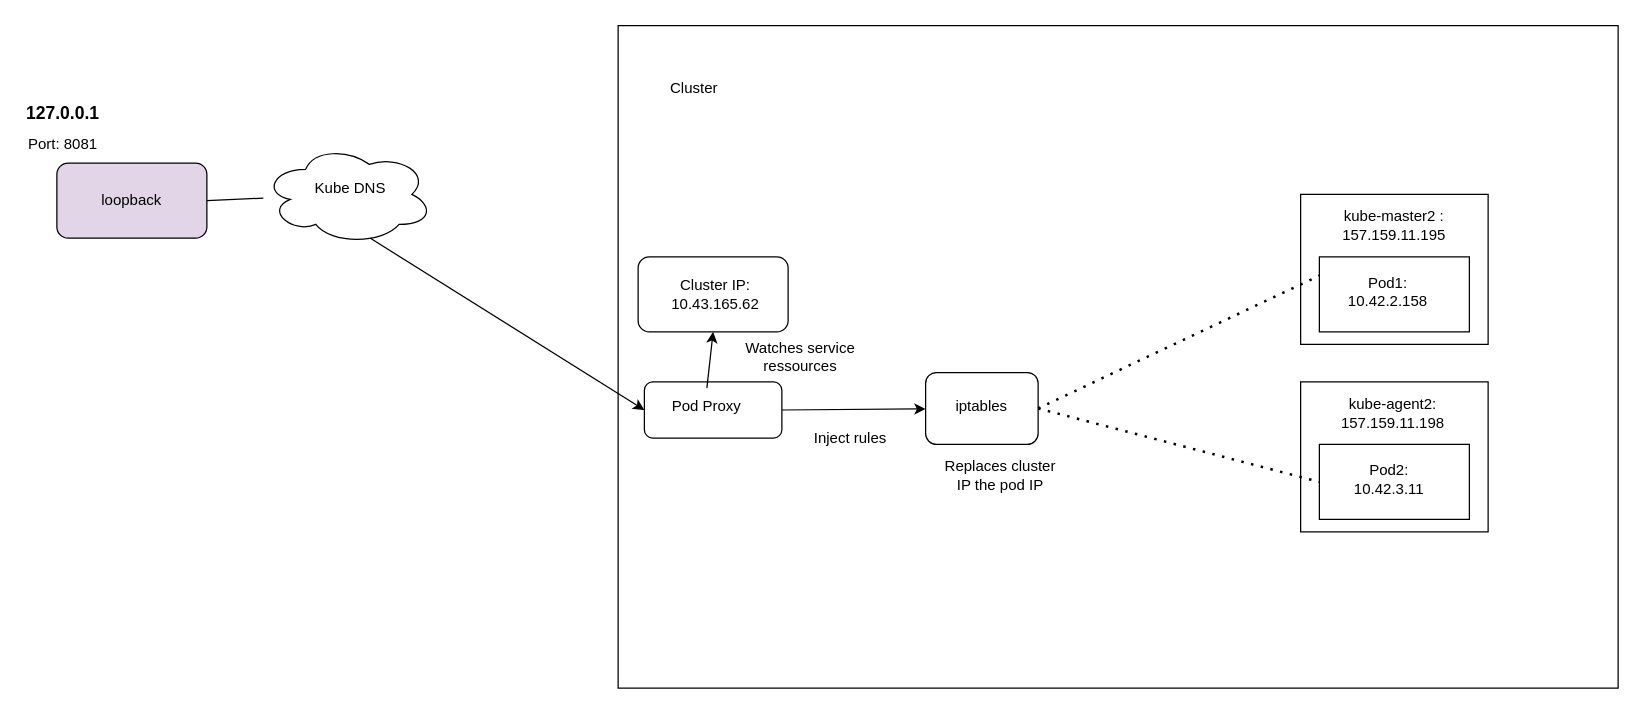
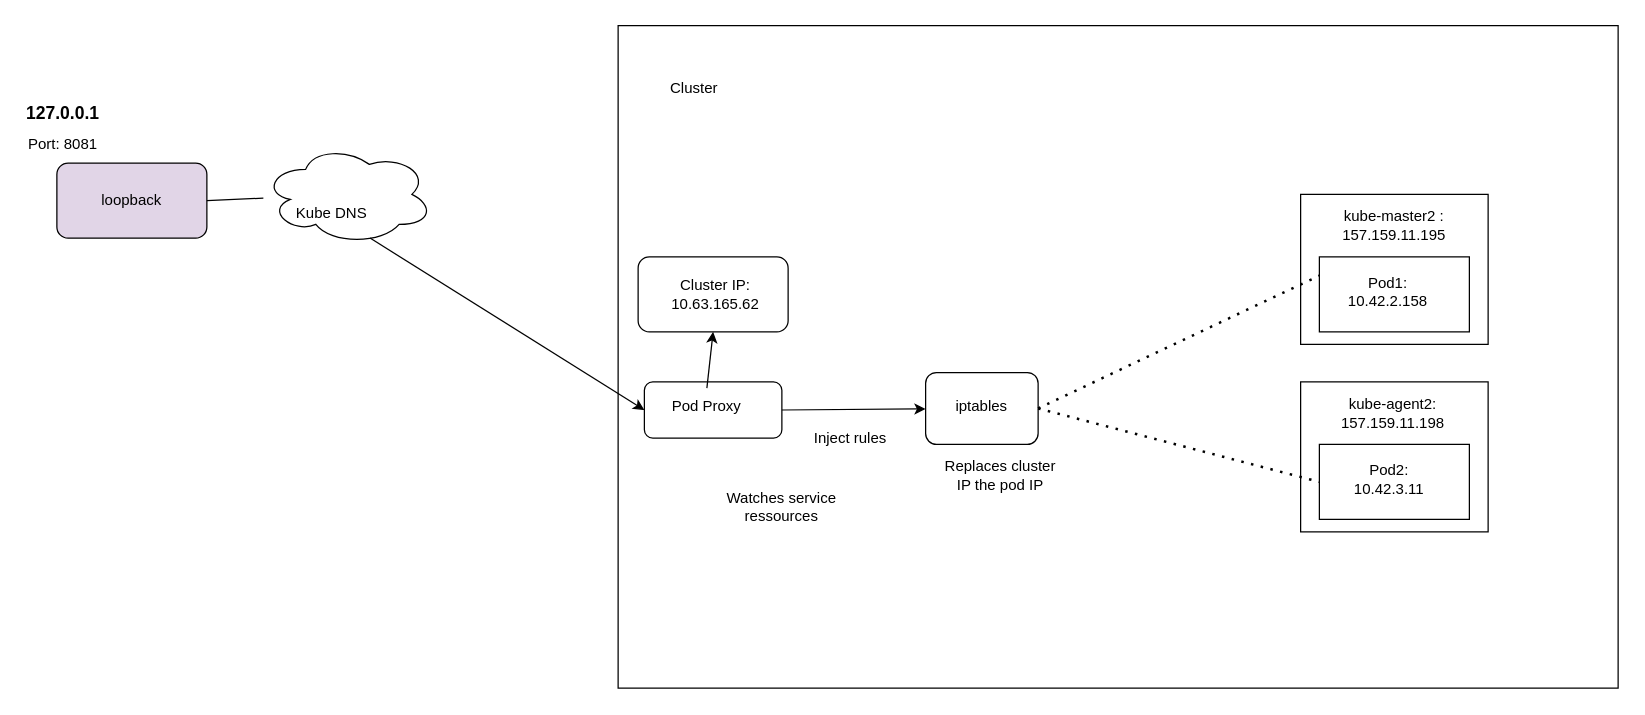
(351, 188) -> (332, 213)
(716, 294) -> (716, 294)
(801, 357) -> (782, 507)
